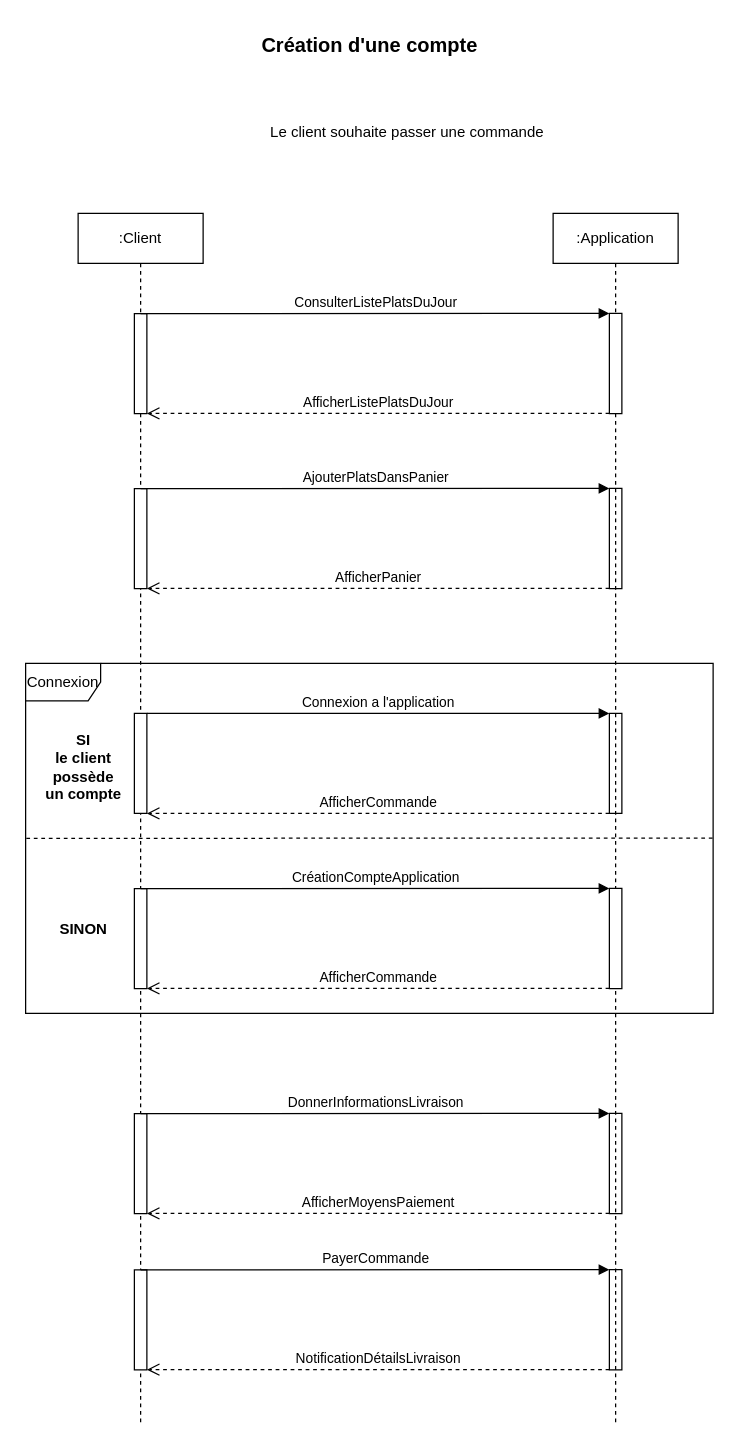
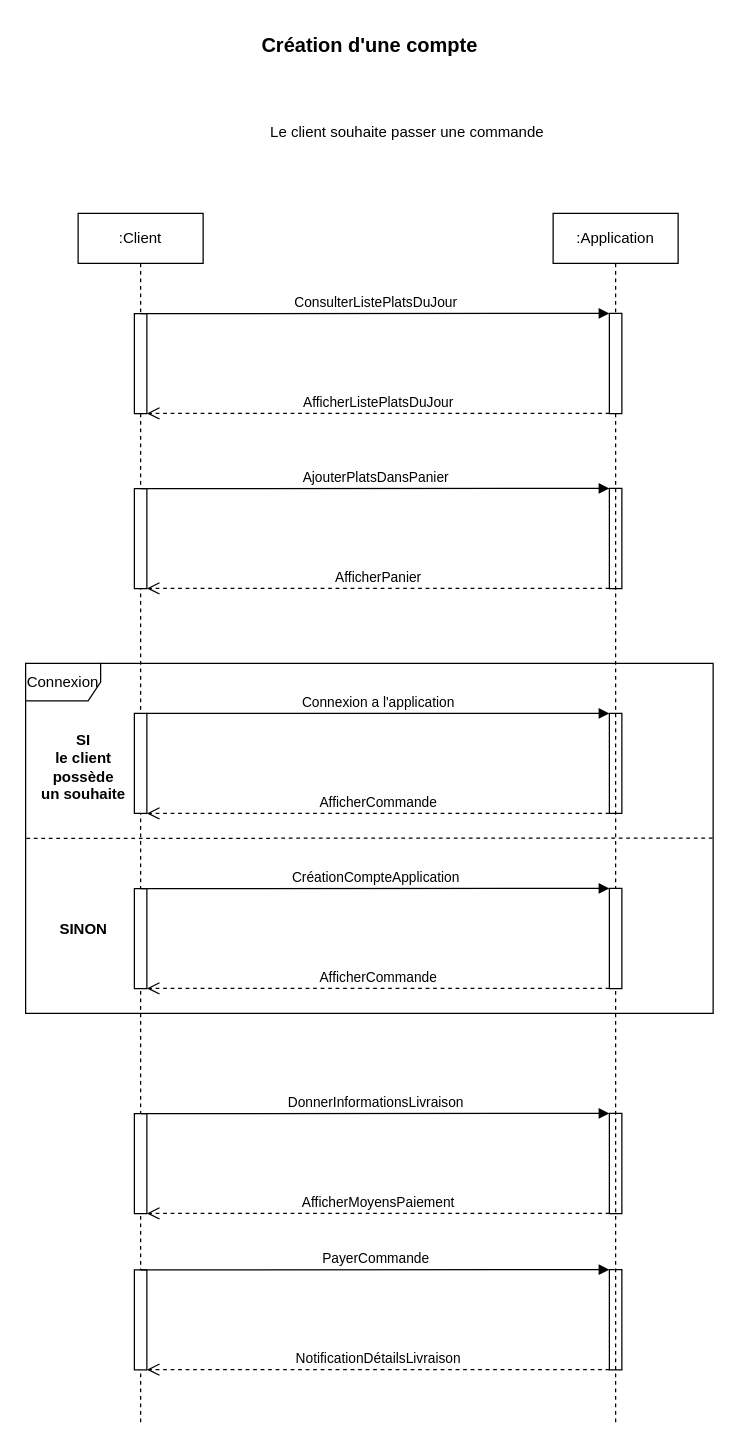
(84, 767) -> (84, 767)
